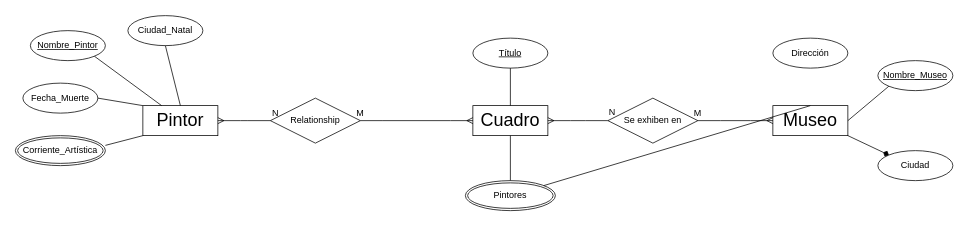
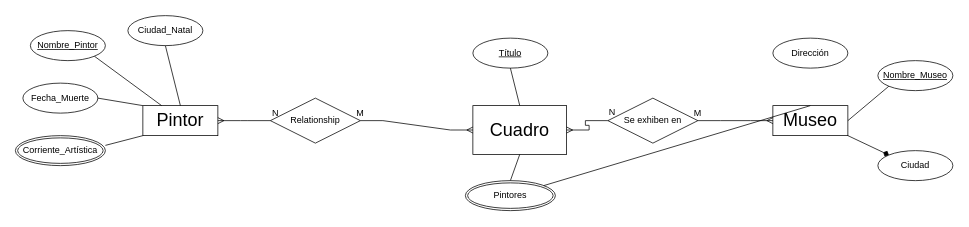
(510, 120) -> (520, 130)
